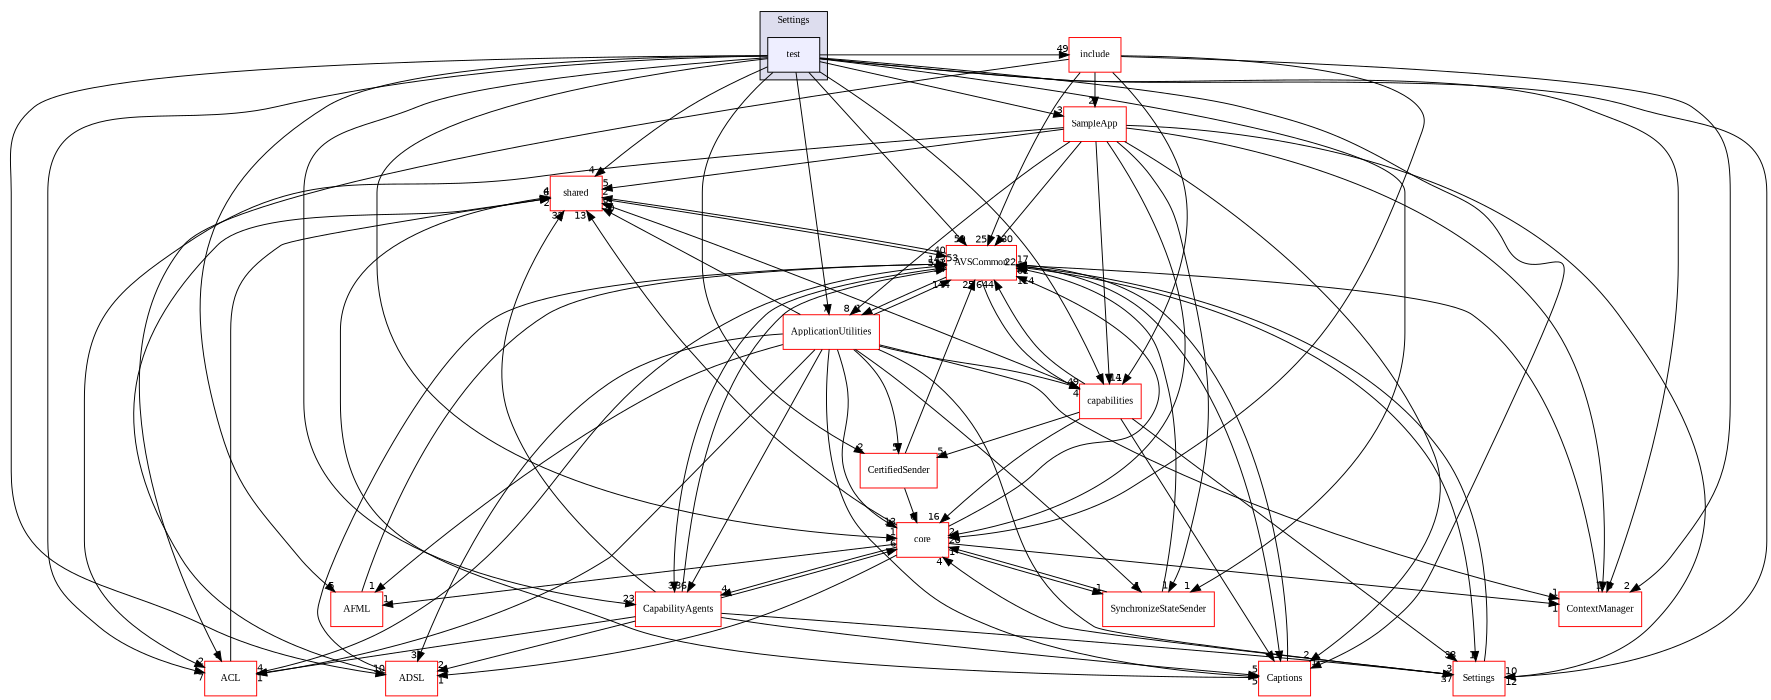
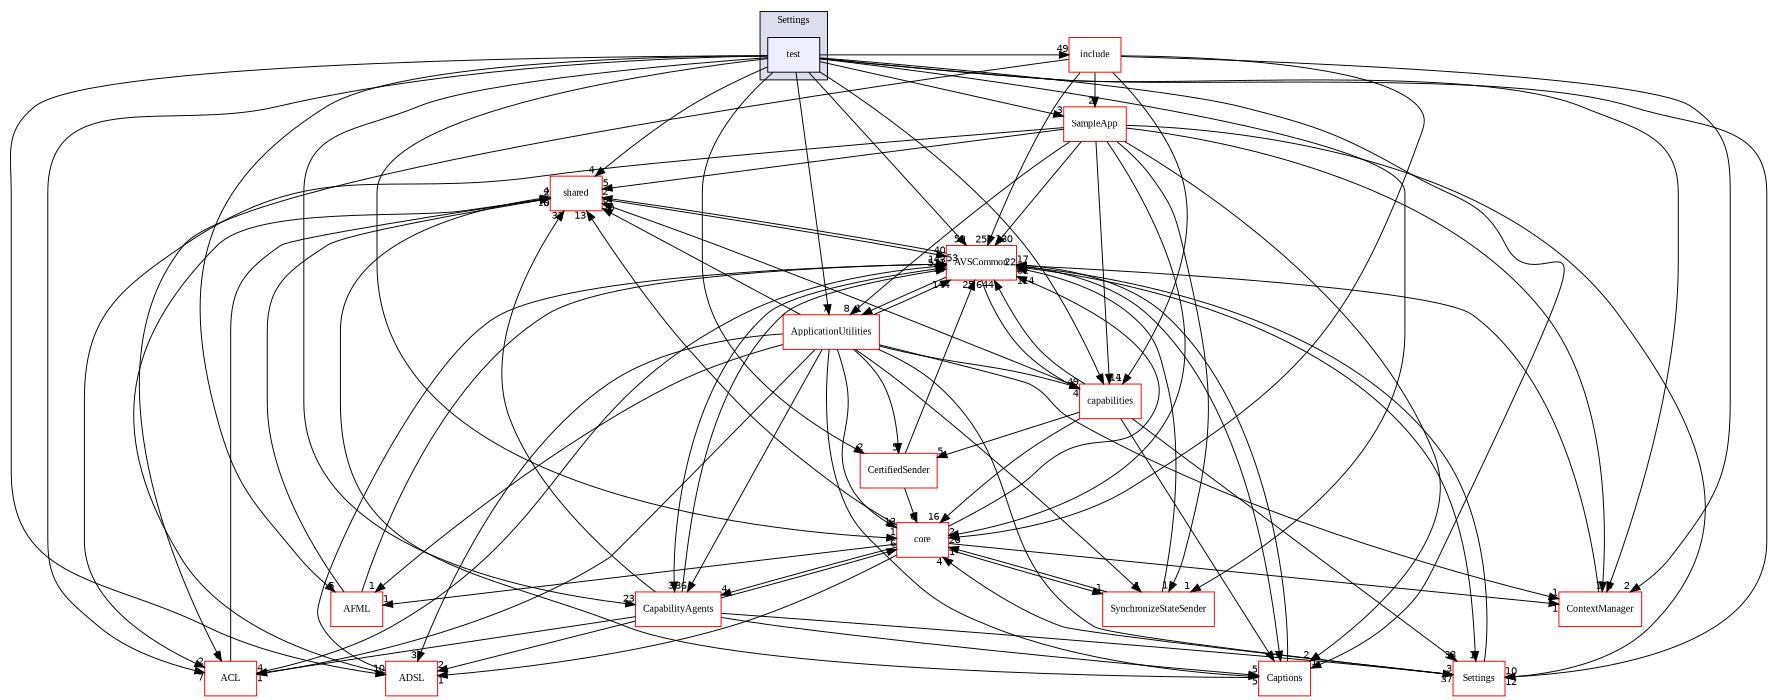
none -> (270, 306)
